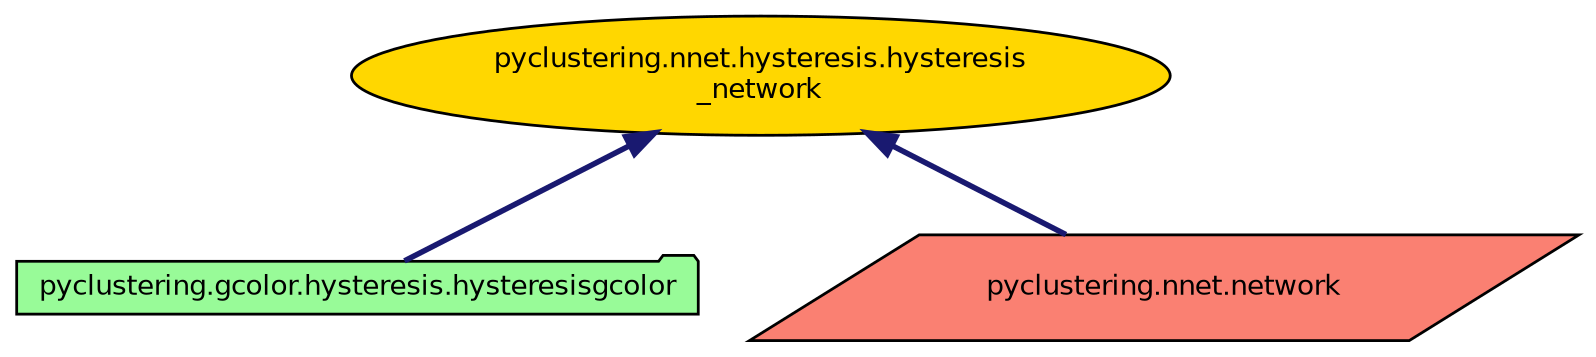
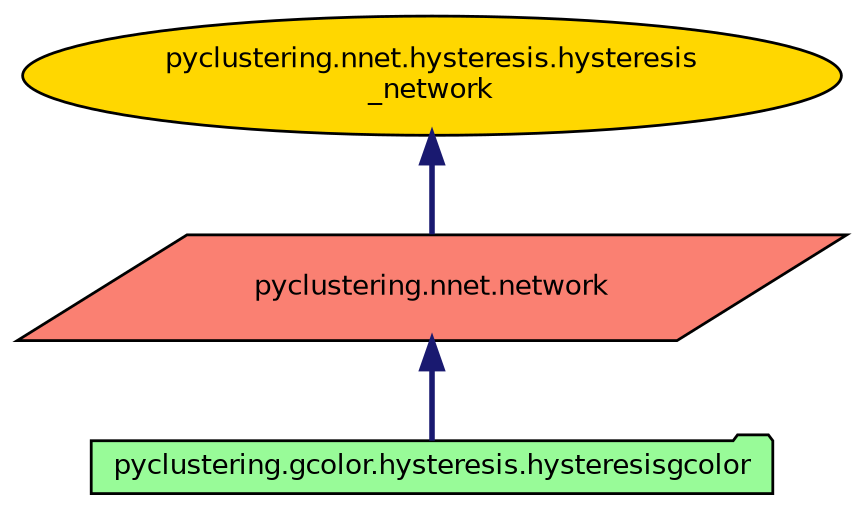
(517, 203) -> (432, 405)
